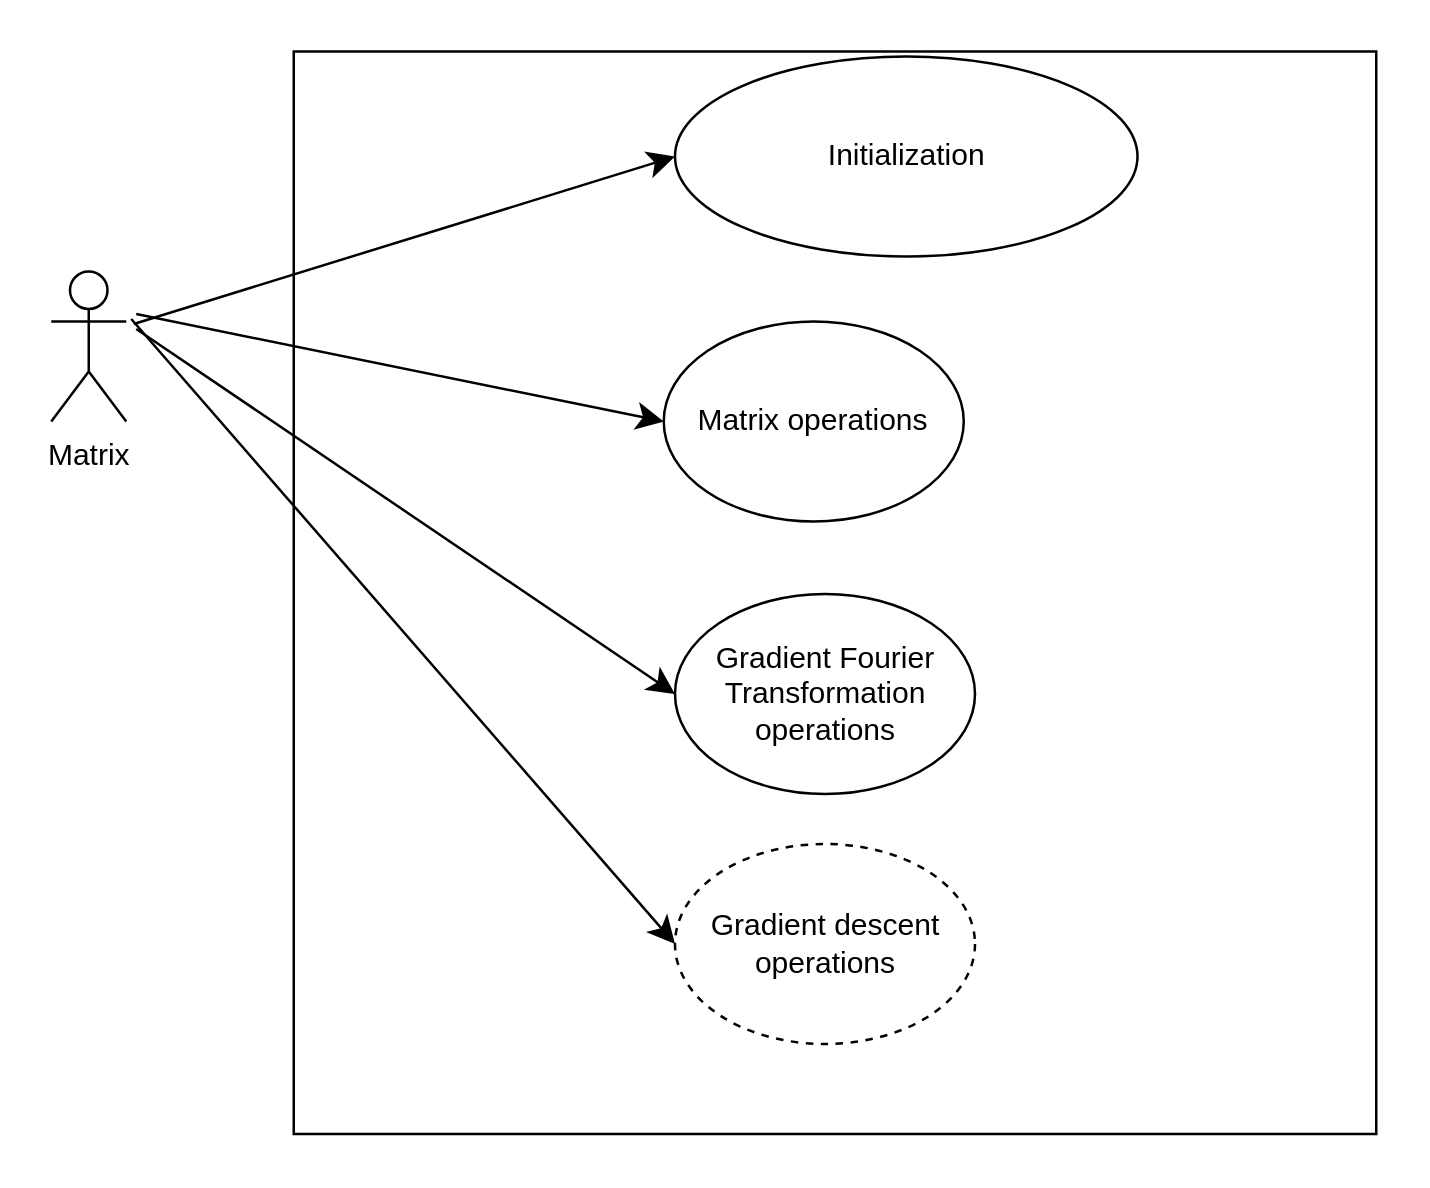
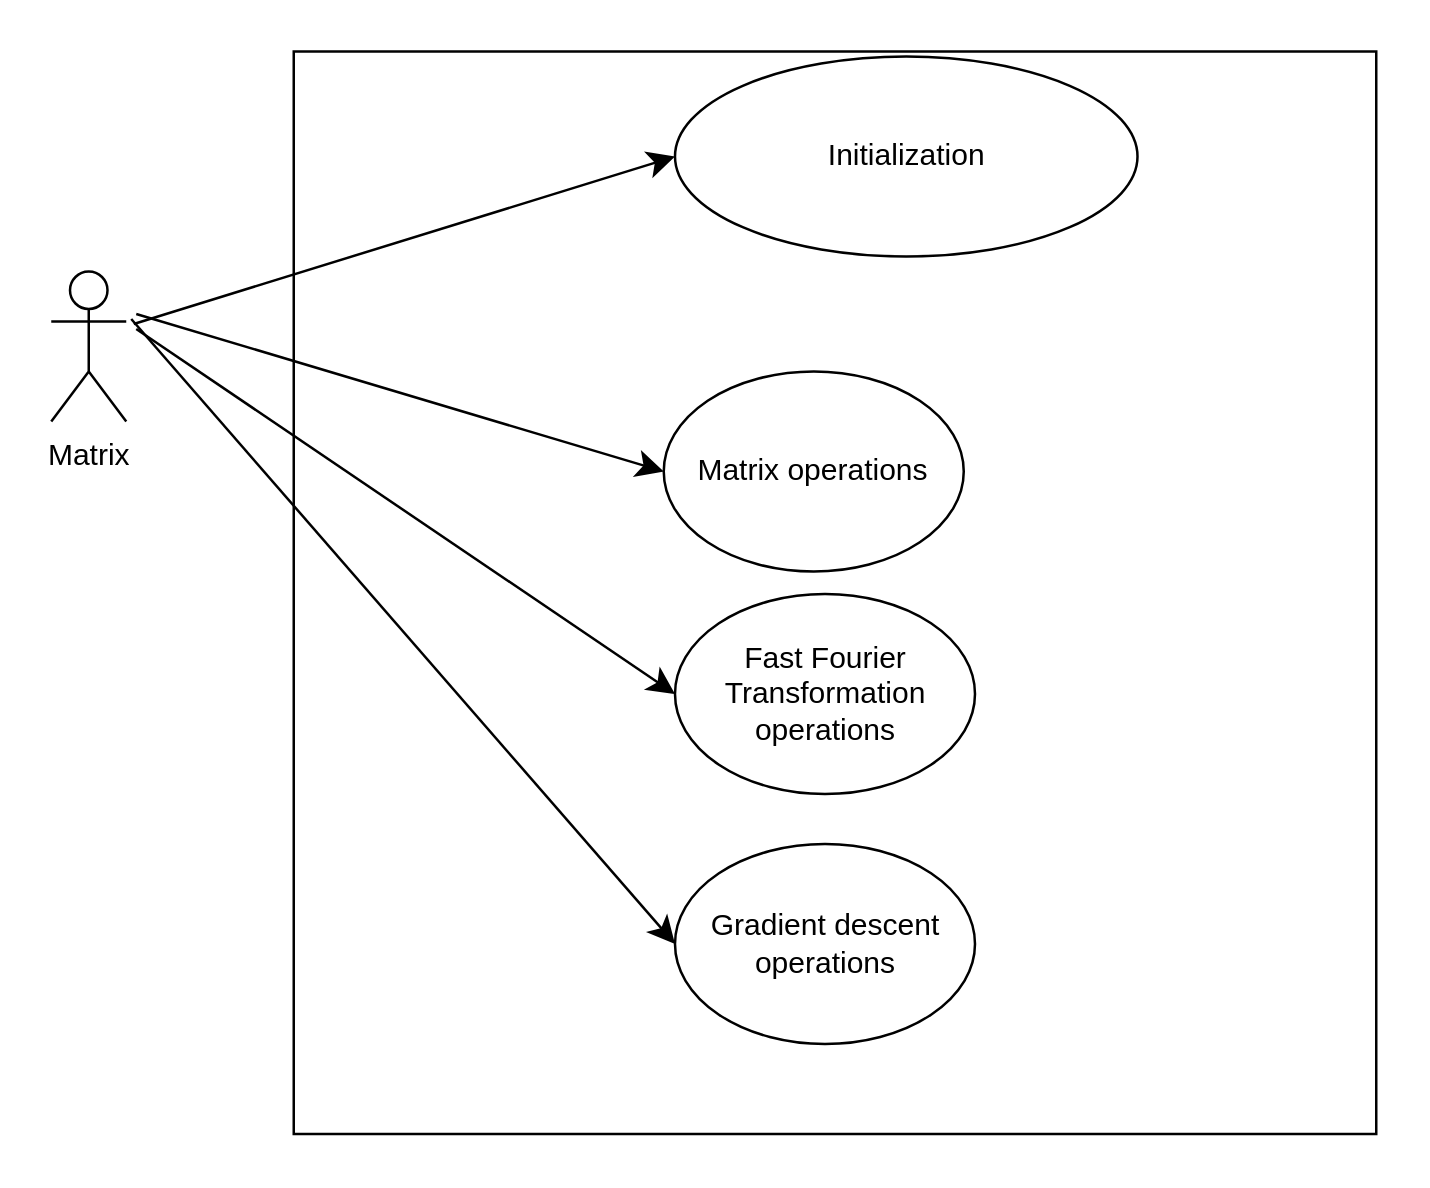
(814, 421) -> (814, 471)
(826, 694) -> (826, 694)
(825, 944) -> (825, 944)
